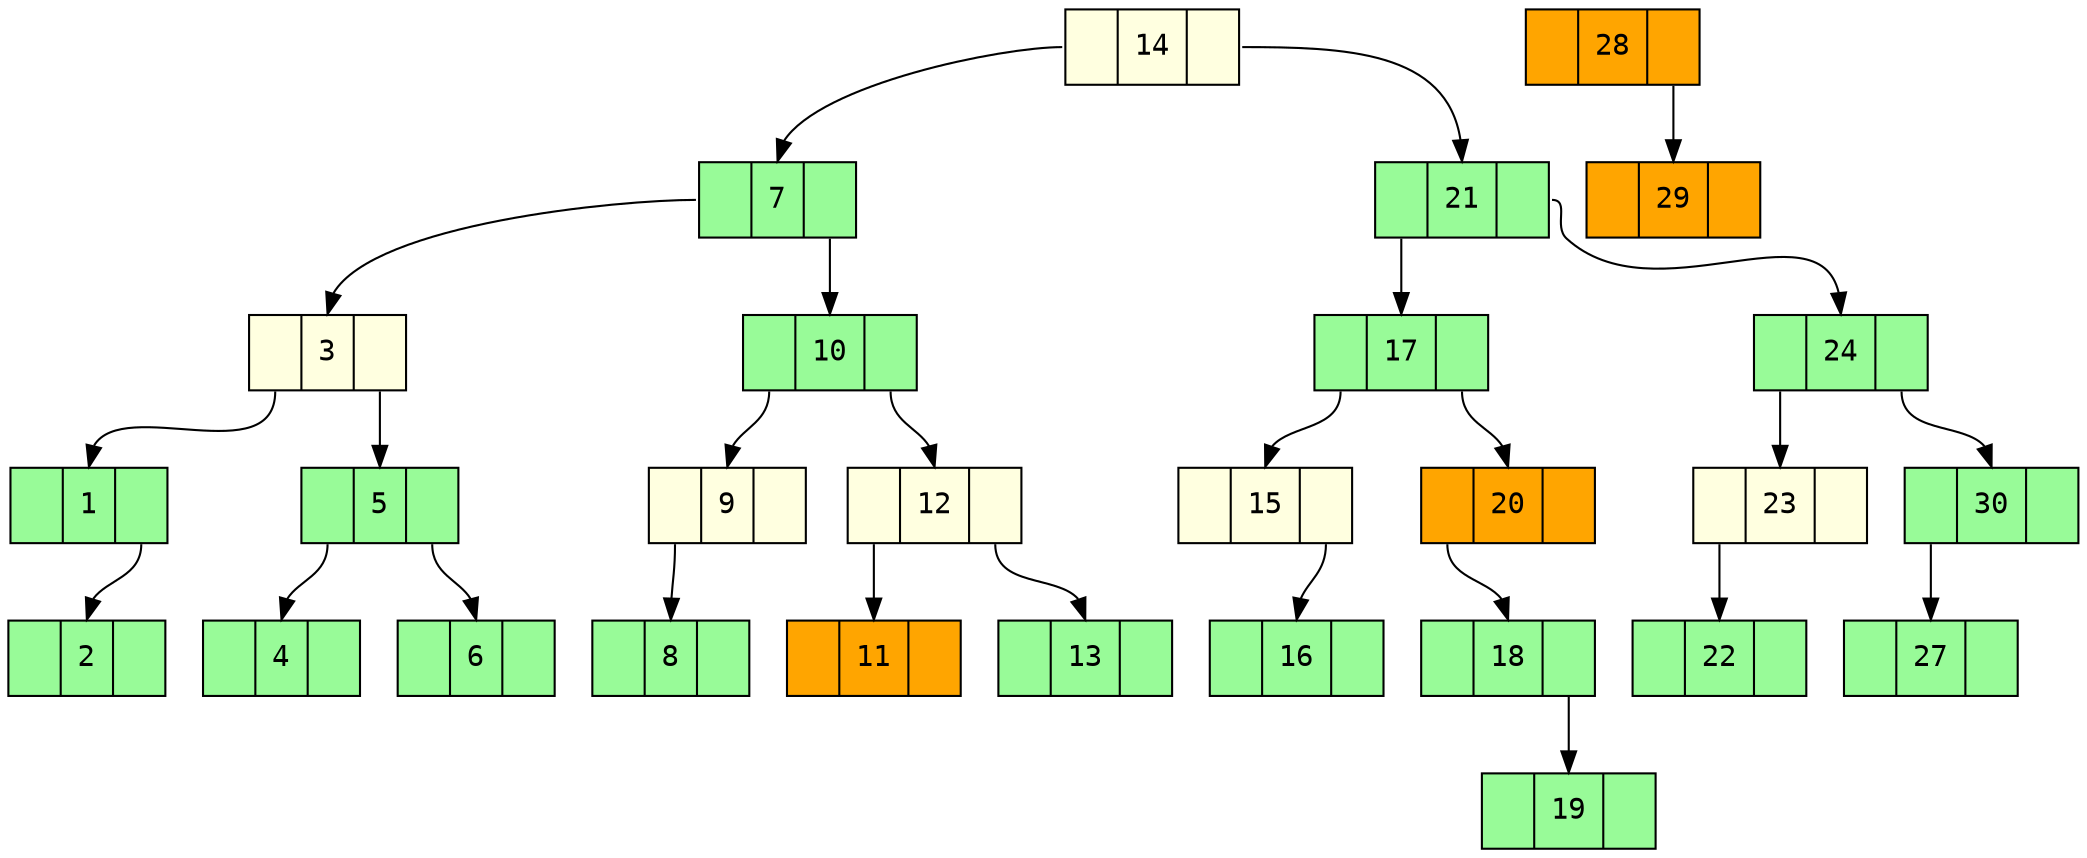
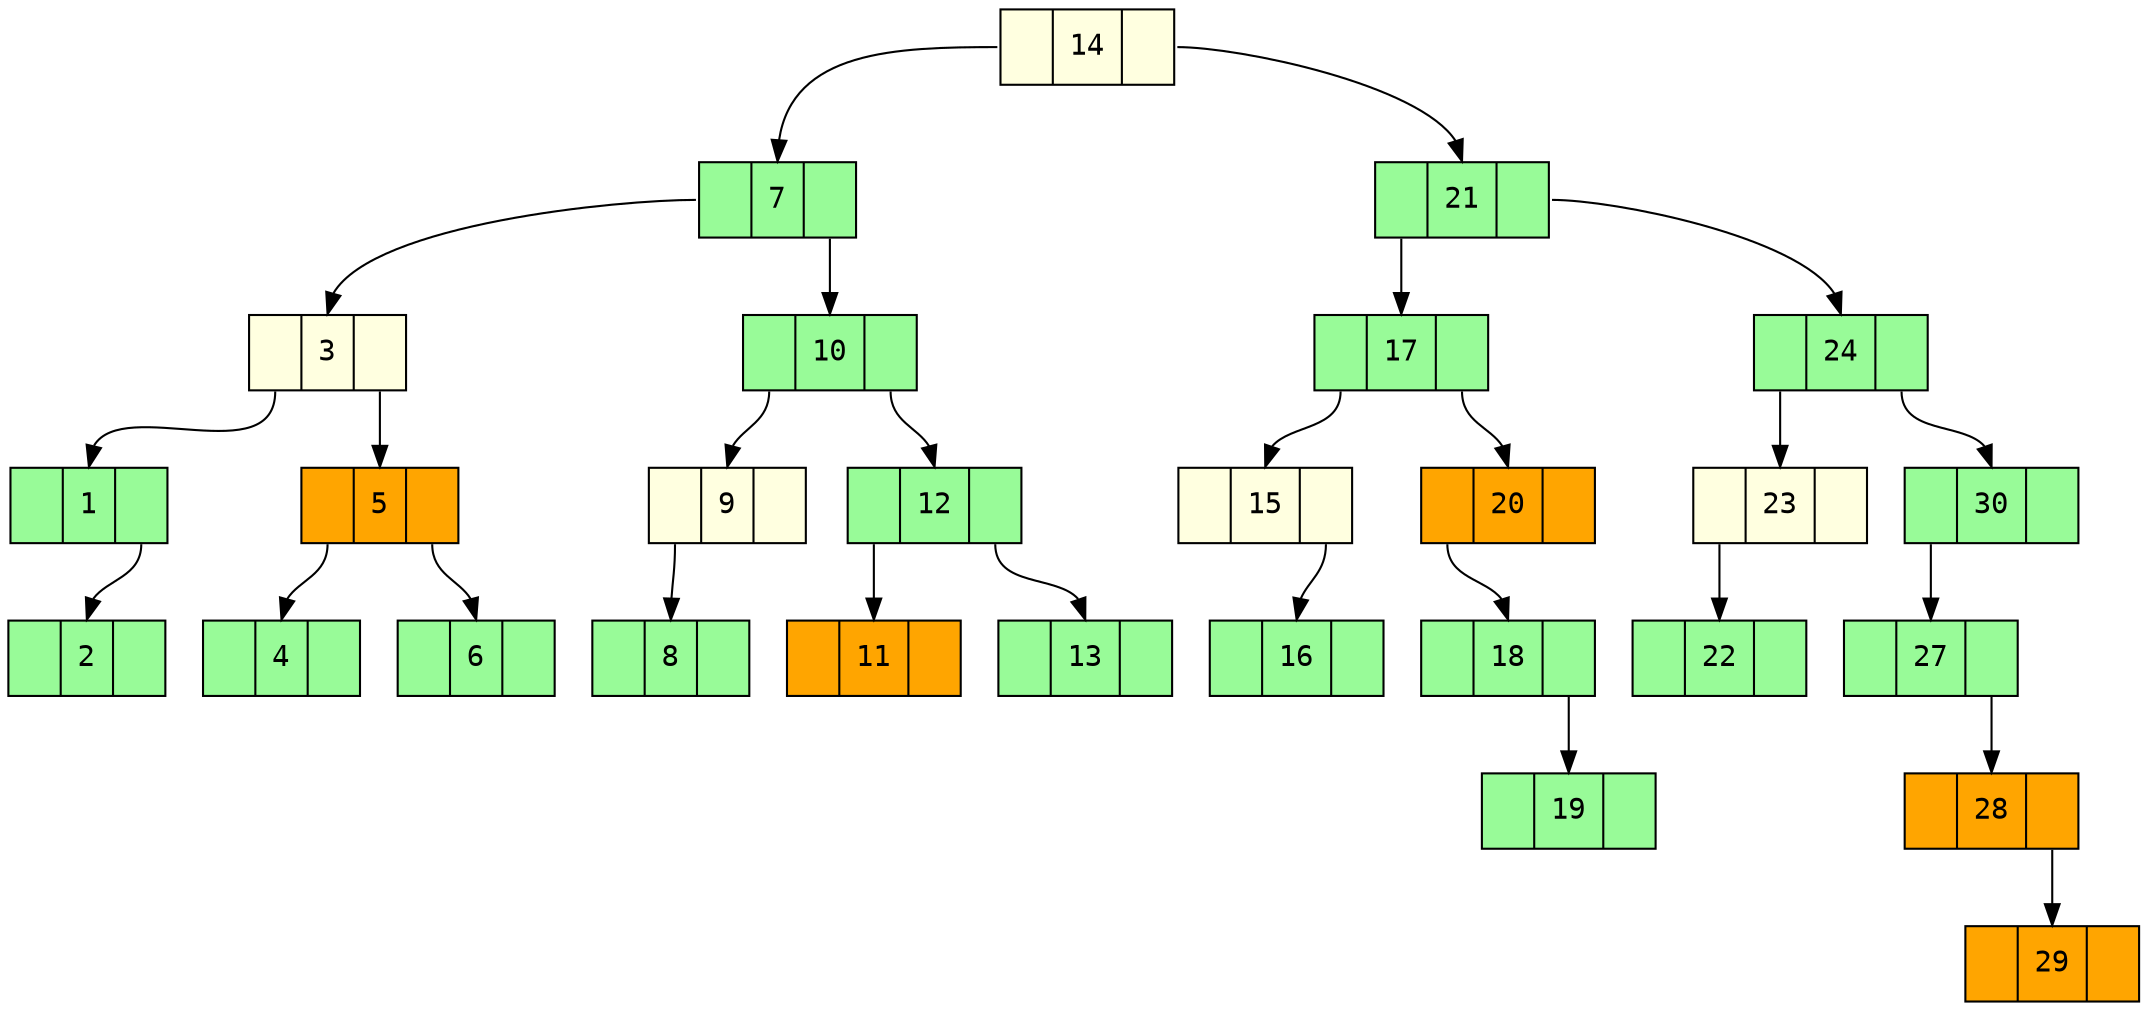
(380, 505) -> (380, 505)
(935, 505) -> (935, 505)
none -> (1992, 724)
